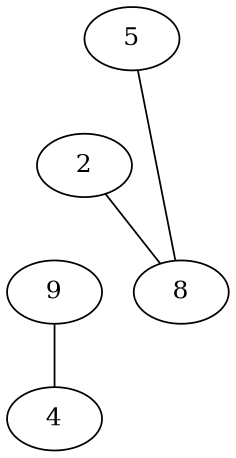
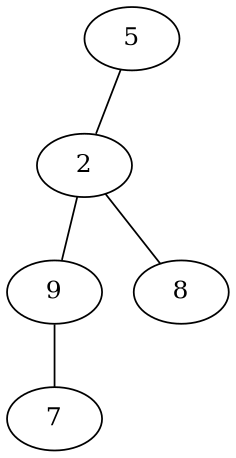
(157, 165) -> (108, 102)
none -> (70, 228)
(55, 419) -> (55, 419)
